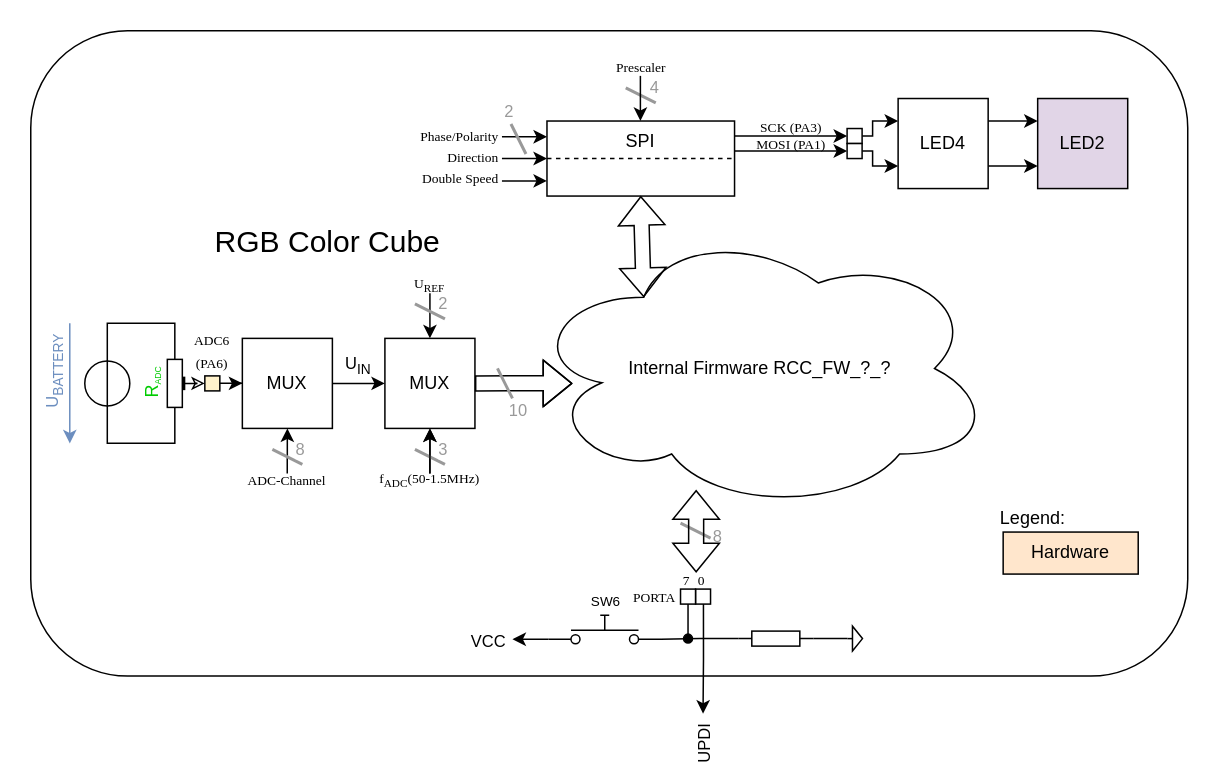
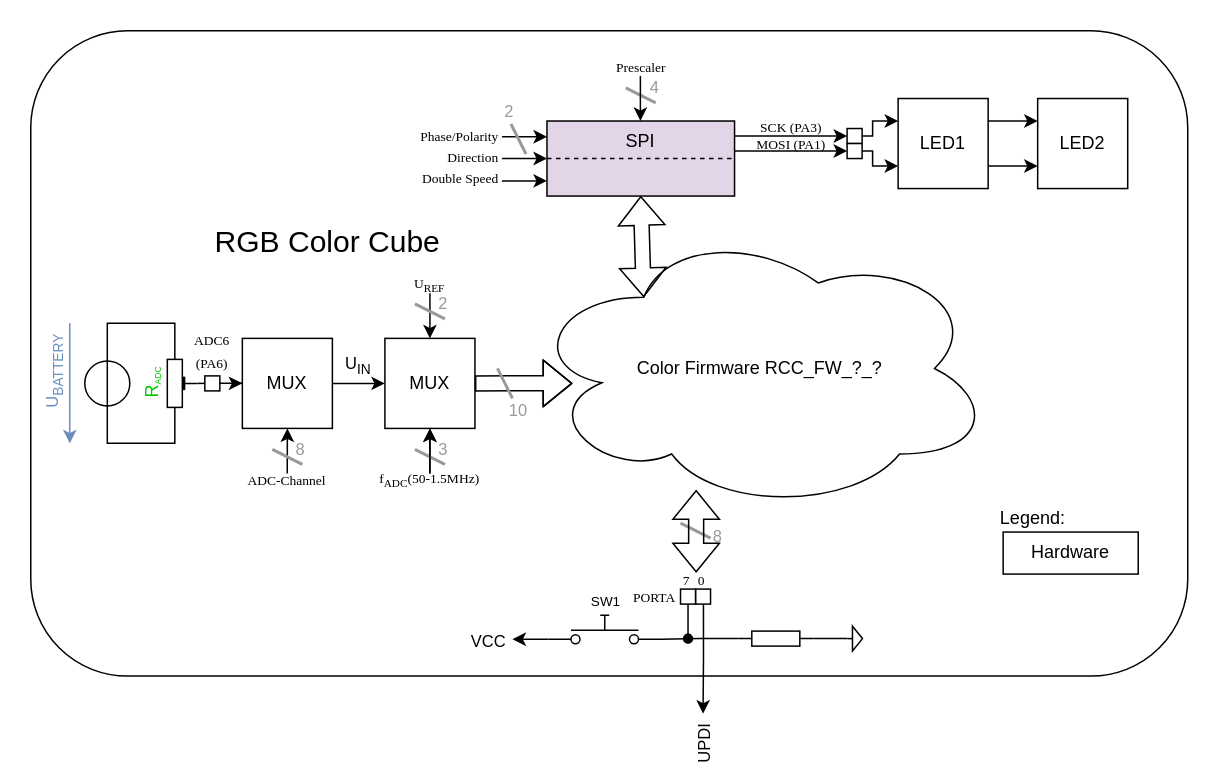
(943, 143) -> (943, 143)
(1082, 143) -> (1082, 143)
(641, 158) -> (641, 158)
(760, 368) -> (760, 368)
(196, 383) -> (199, 383)
(212, 383) -> (212, 383)
(1070, 553) -> (1070, 553)
(606, 602) -> (606, 602)
